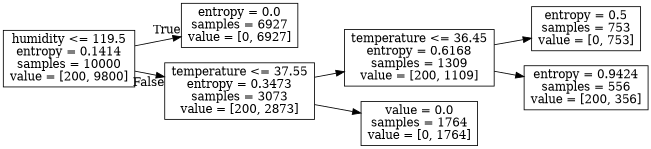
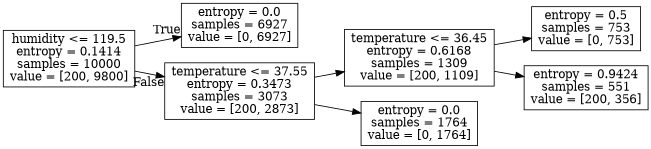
(586, 88) -> (586, 88)
(419, 124) -> (419, 124)
